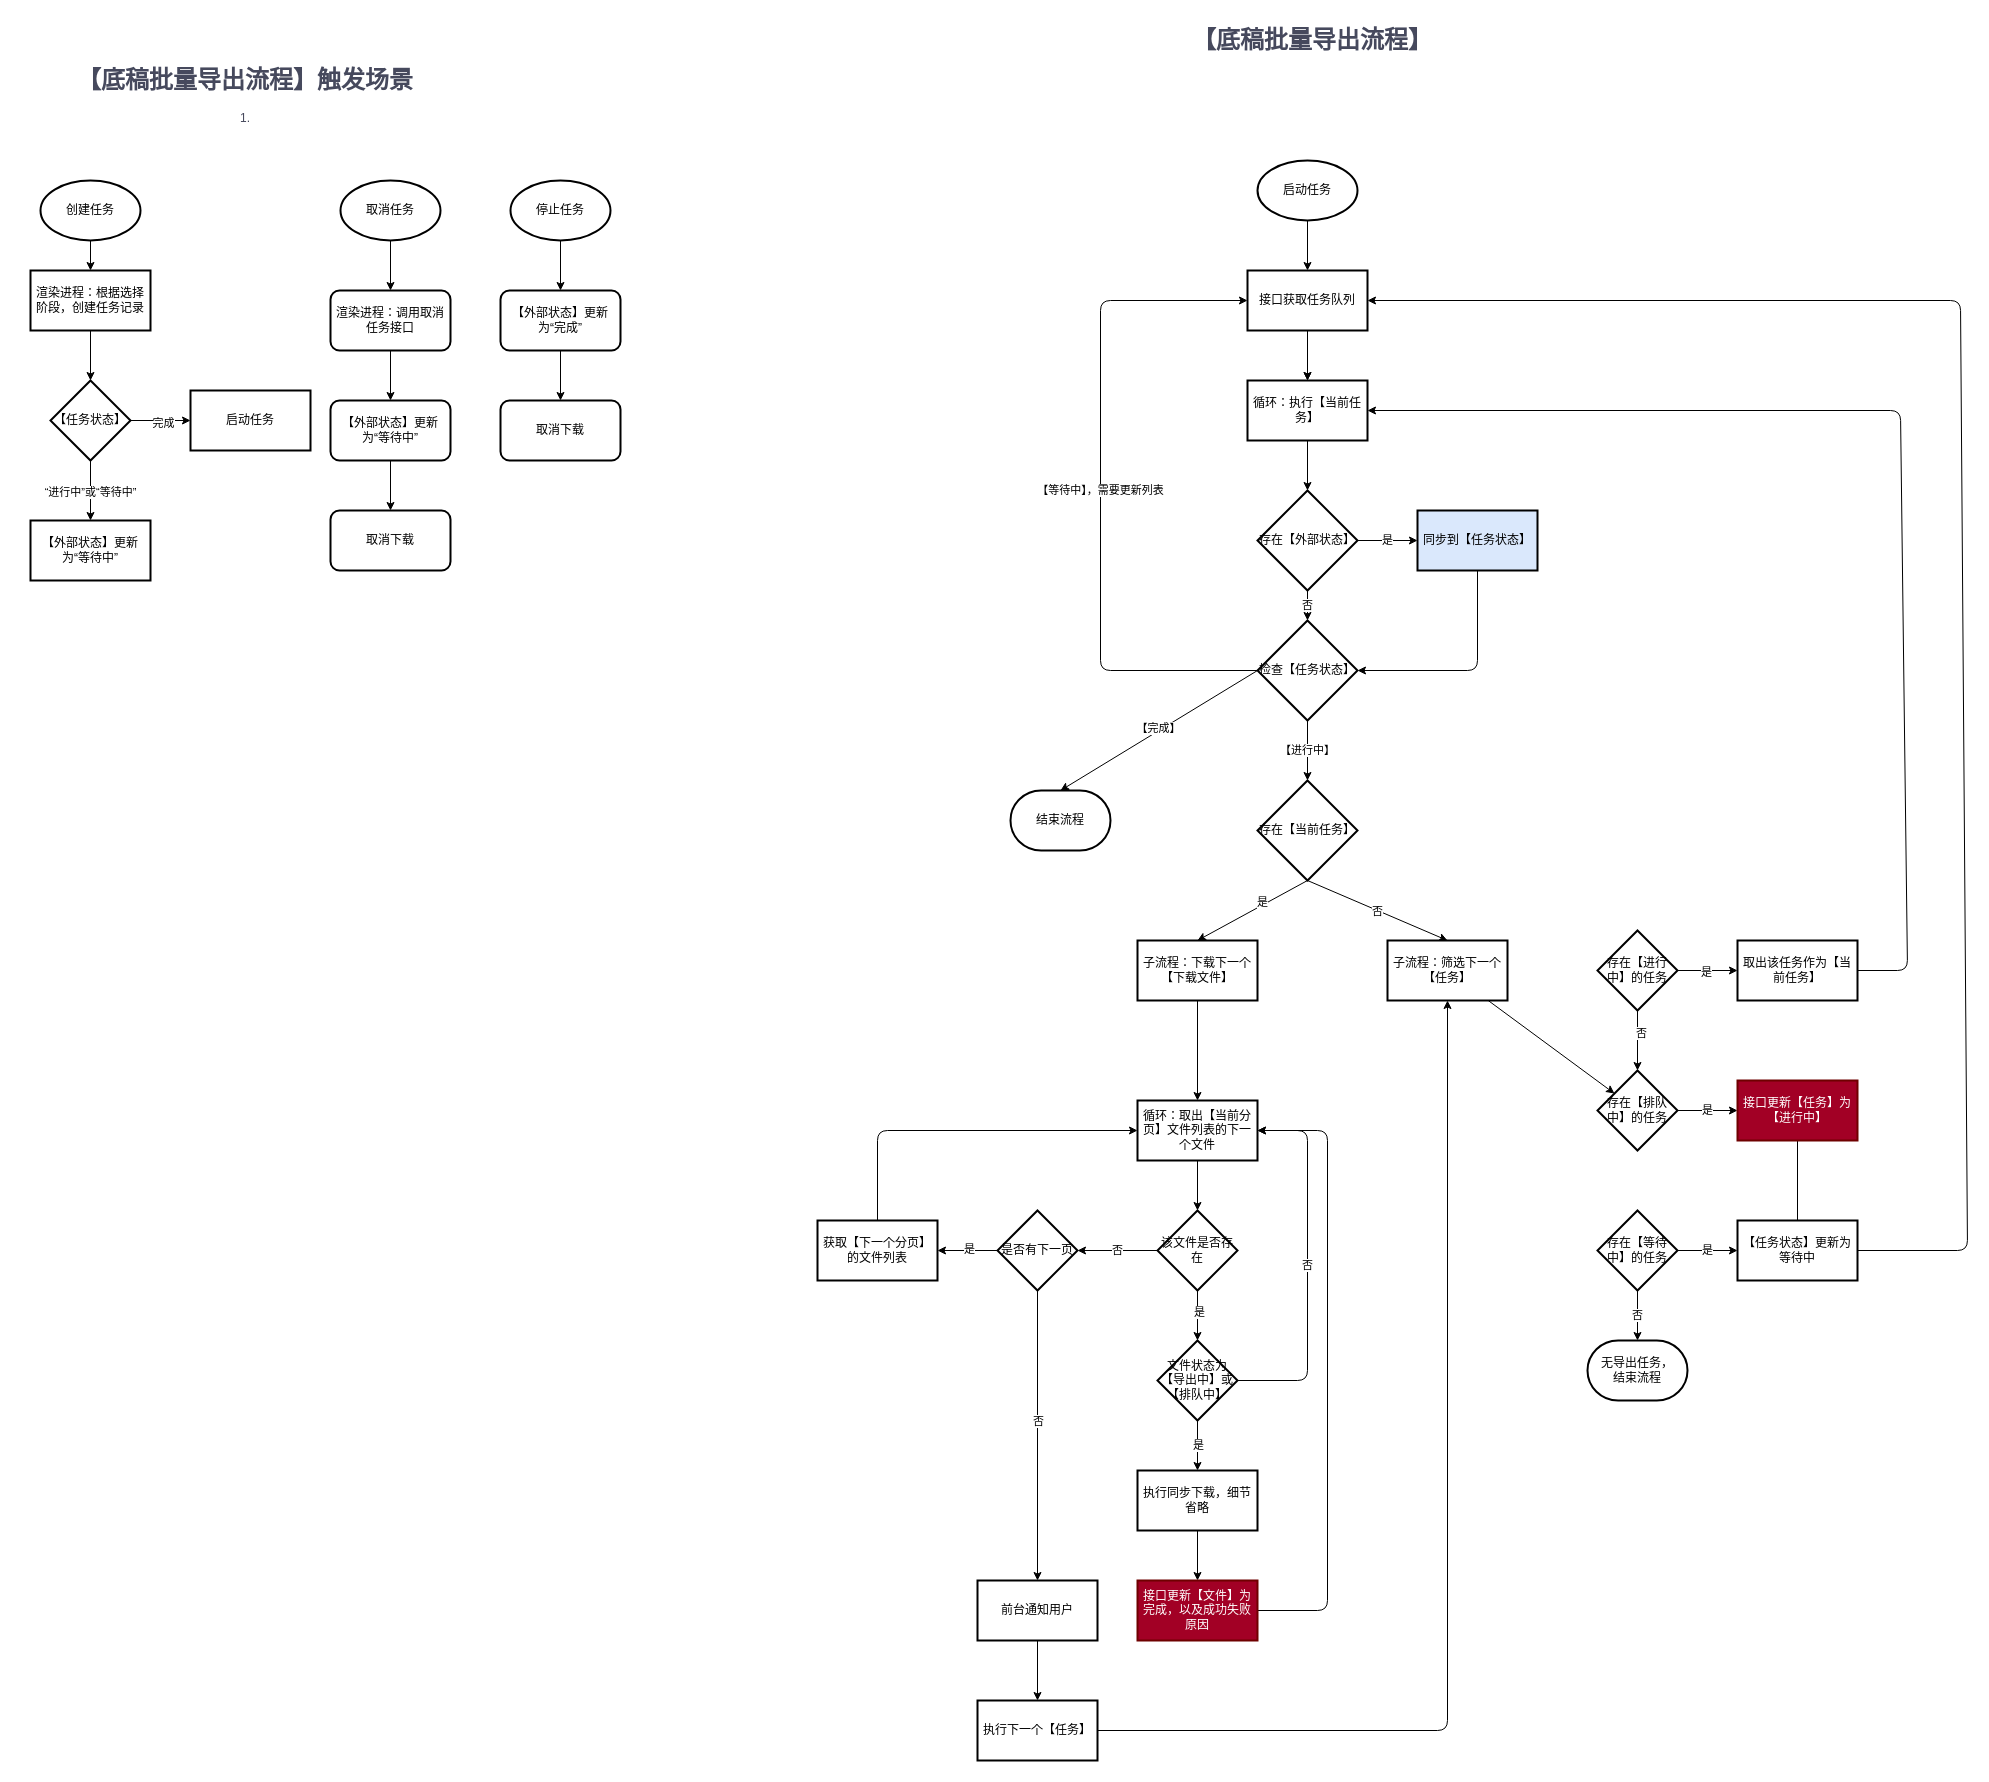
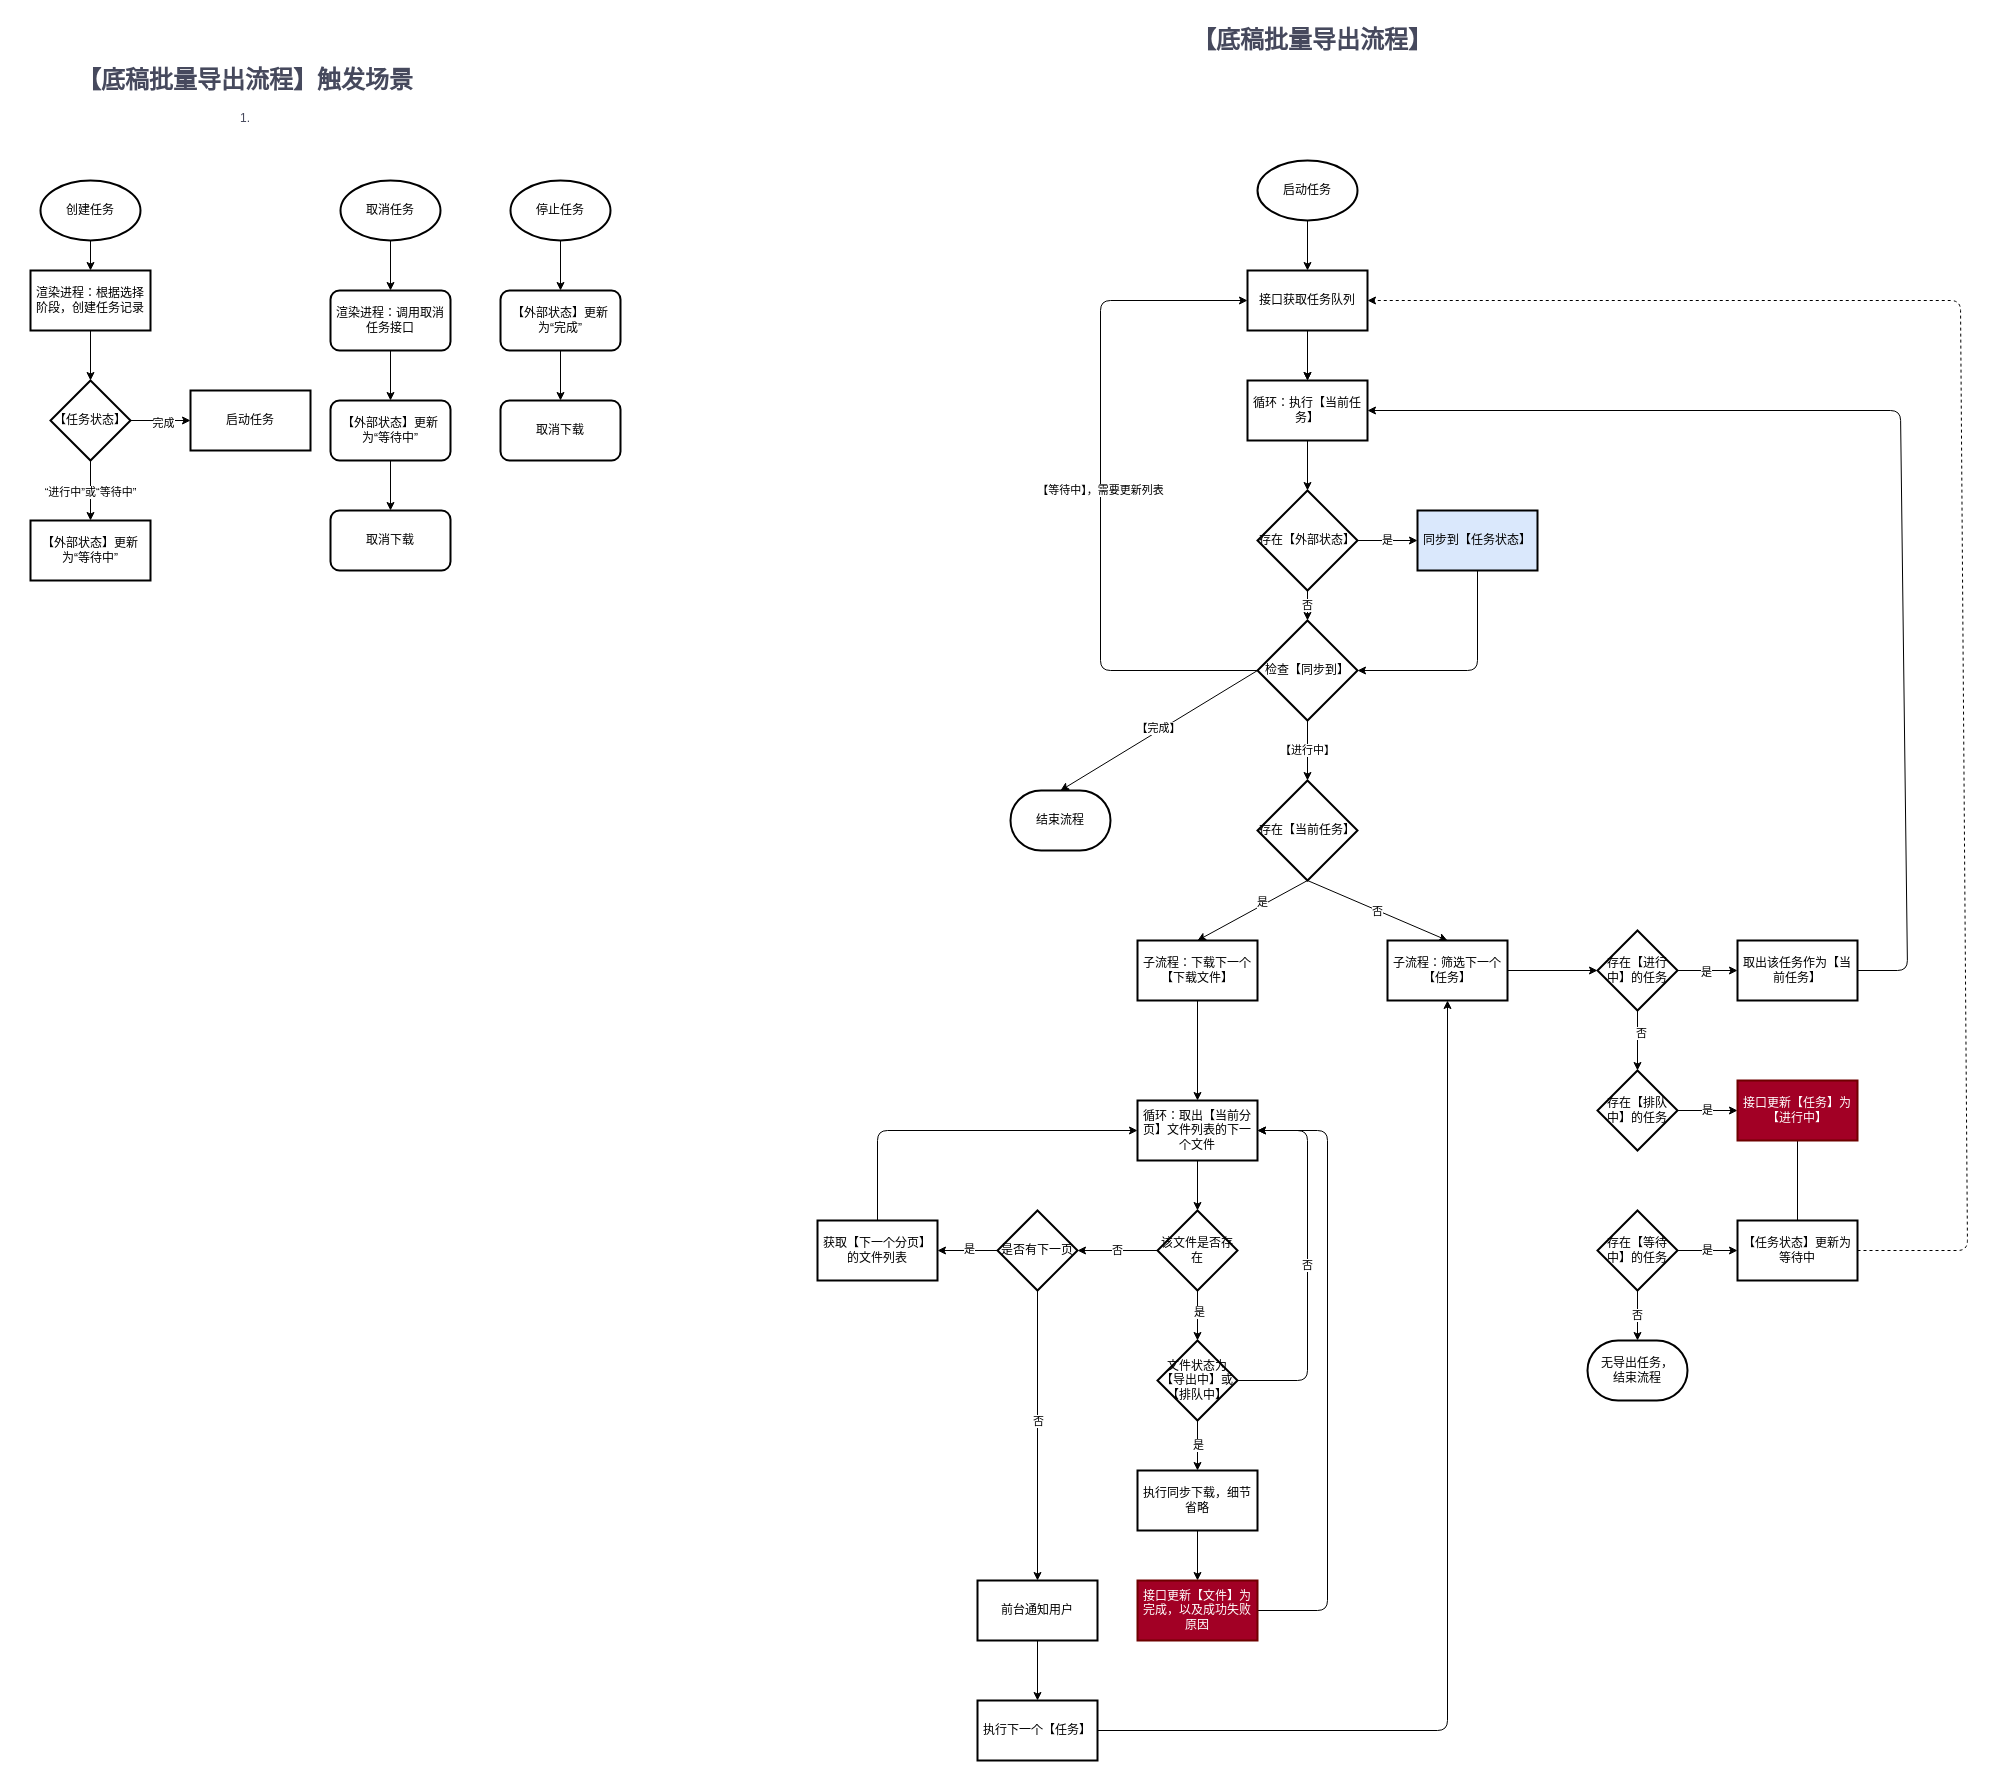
(1962, 538) -> (1962, 538)
(1308, 671) -> (1308, 671)
(1549, 1045) -> (1549, 971)
